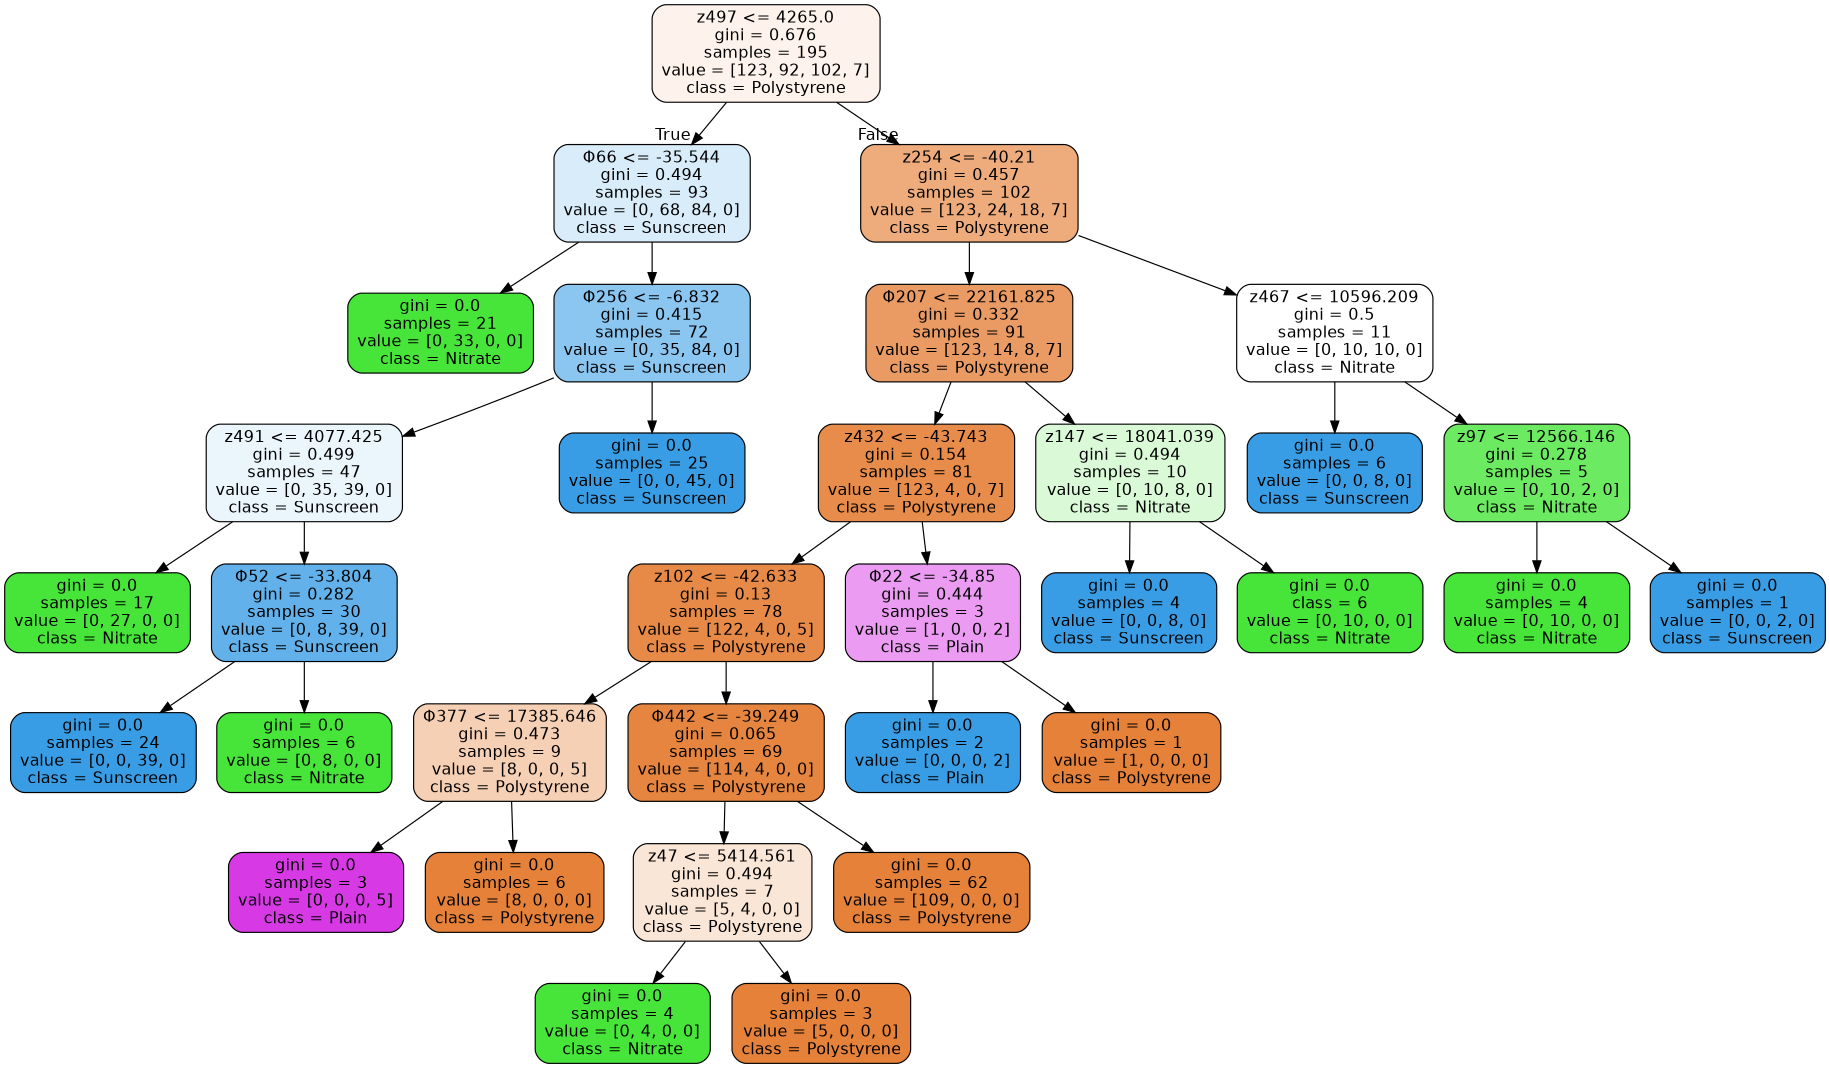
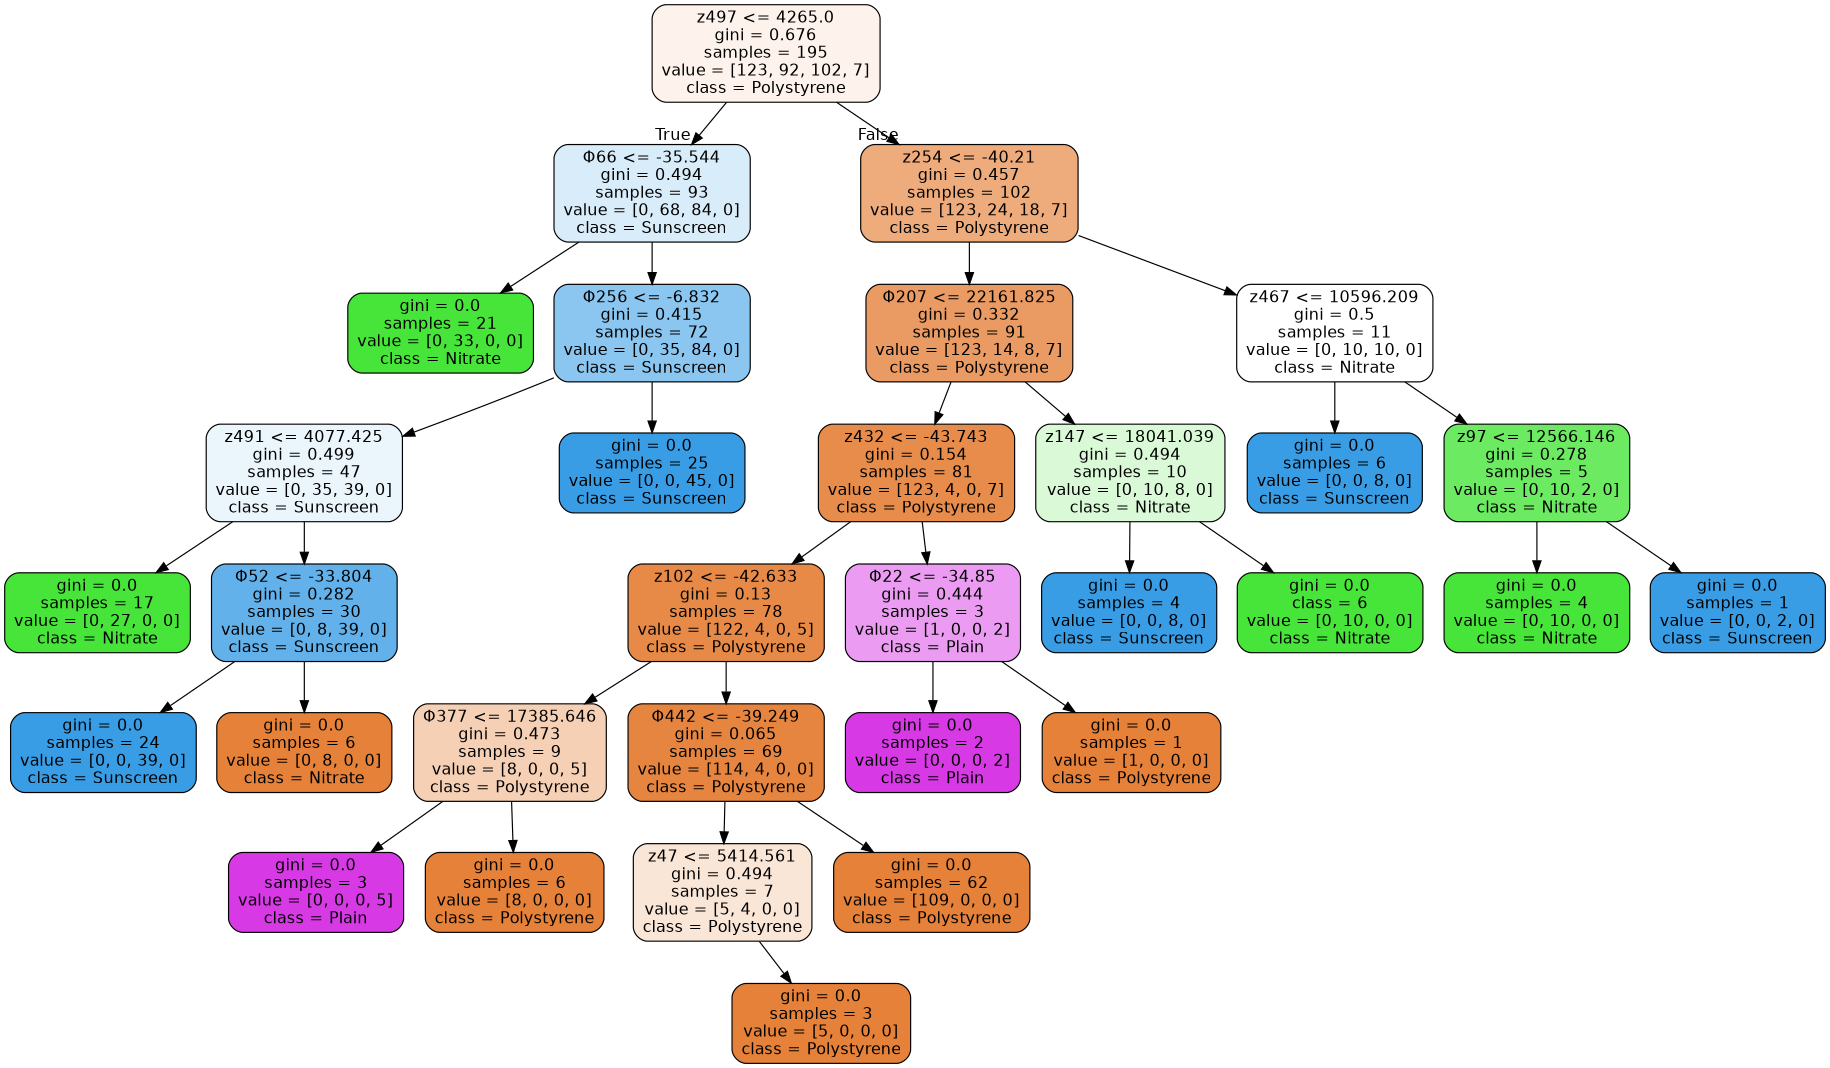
(304, 753) -> (304, 753)
(933, 753) -> (933, 753)
(623, 1023) -> none
